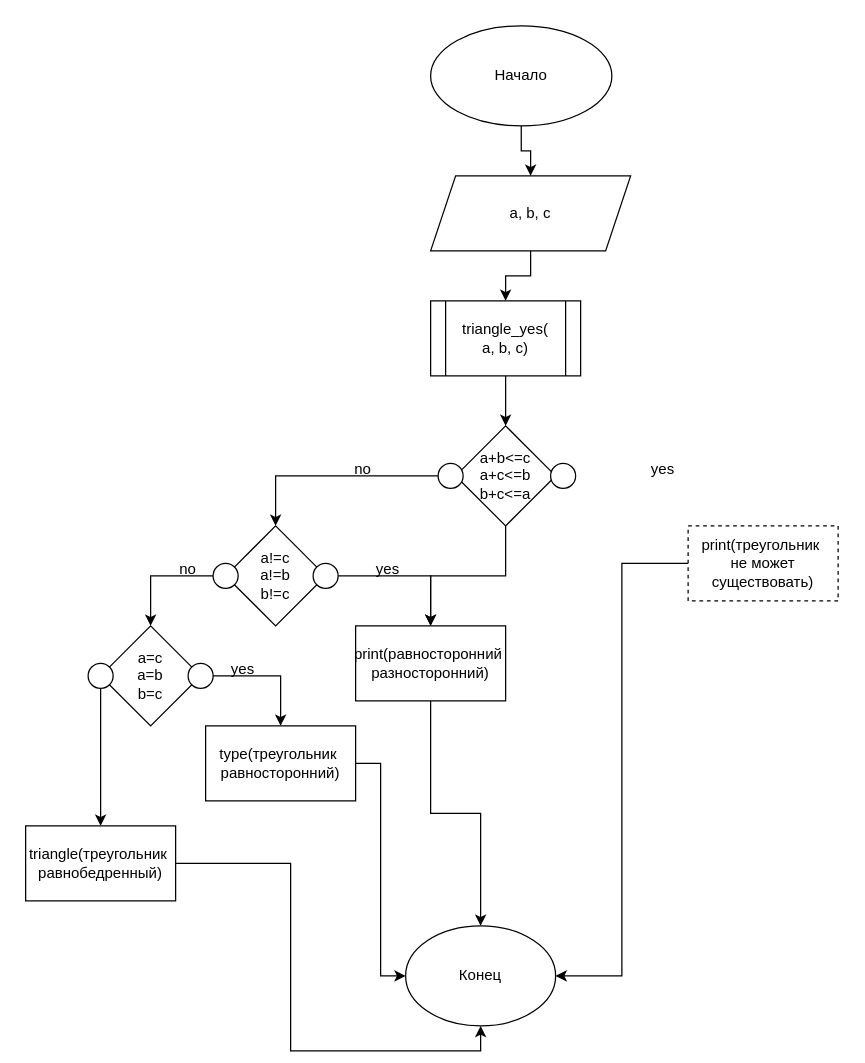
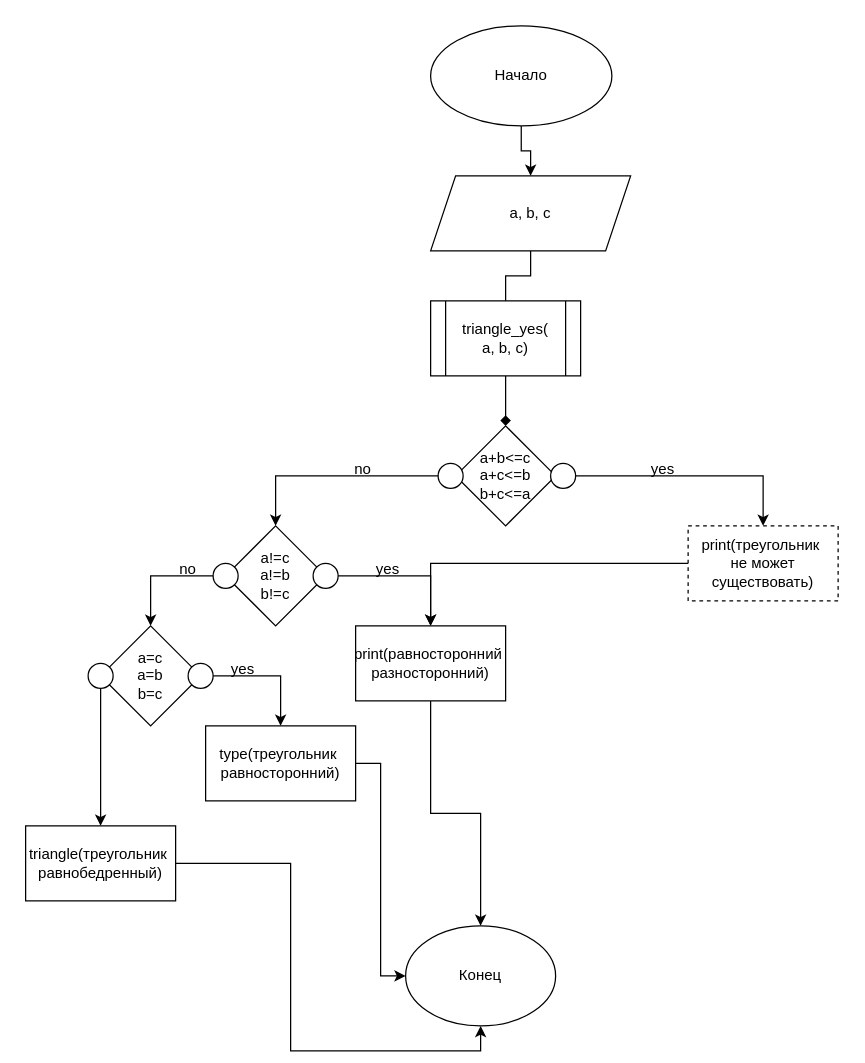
(506, 291) -> (506, 294)
(506, 416) -> (506, 415)
(495, 576) -> (689, 476)
(622, 797) -> (523, 563)
